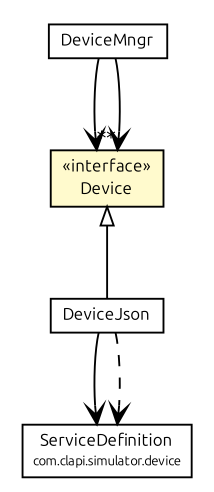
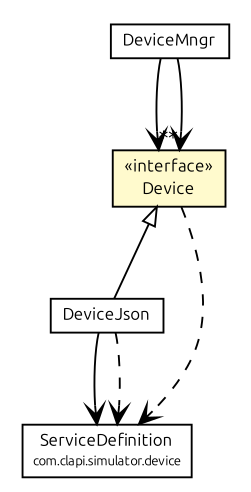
none -> (203, 315)
